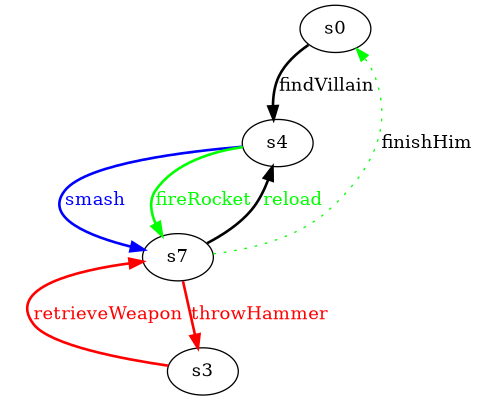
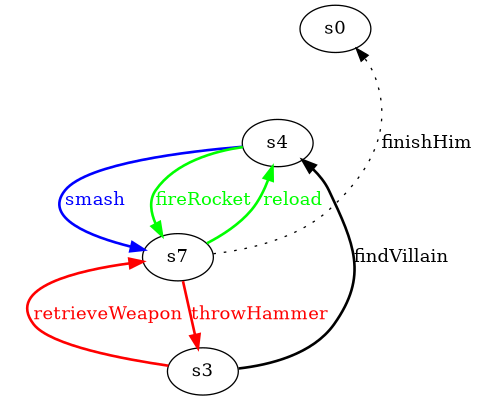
(282, 71) -> (349, 297)
(345, 194) -> (345, 194)
(244, 218) -> (244, 218)
